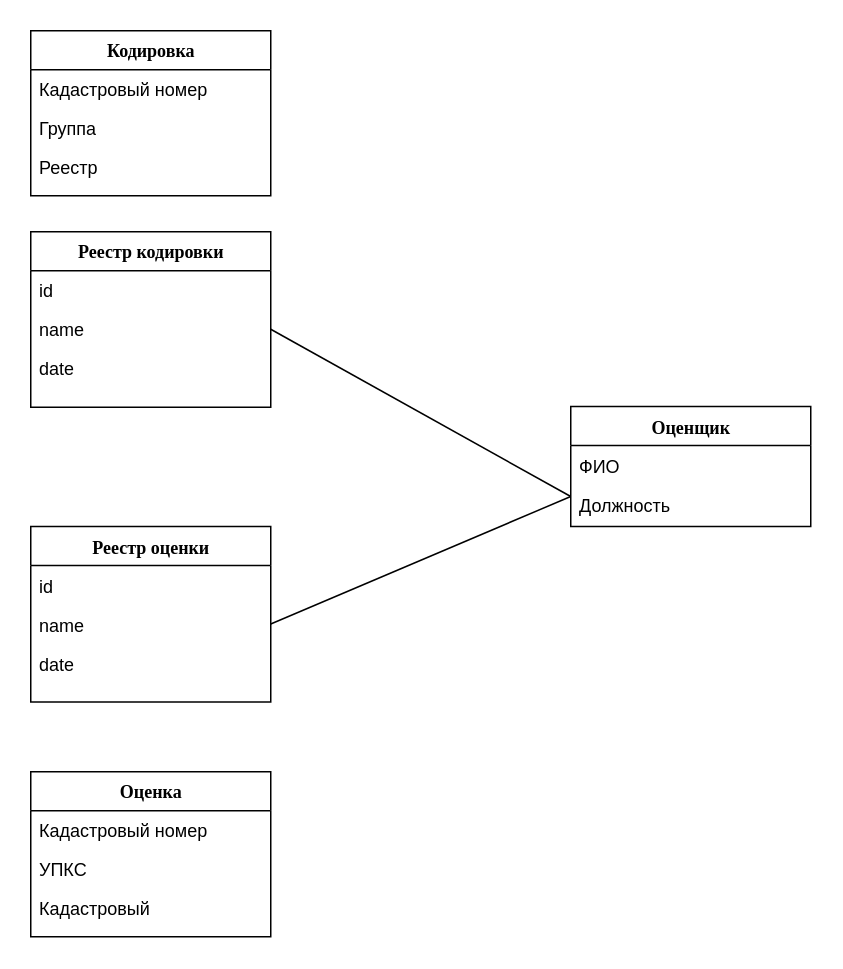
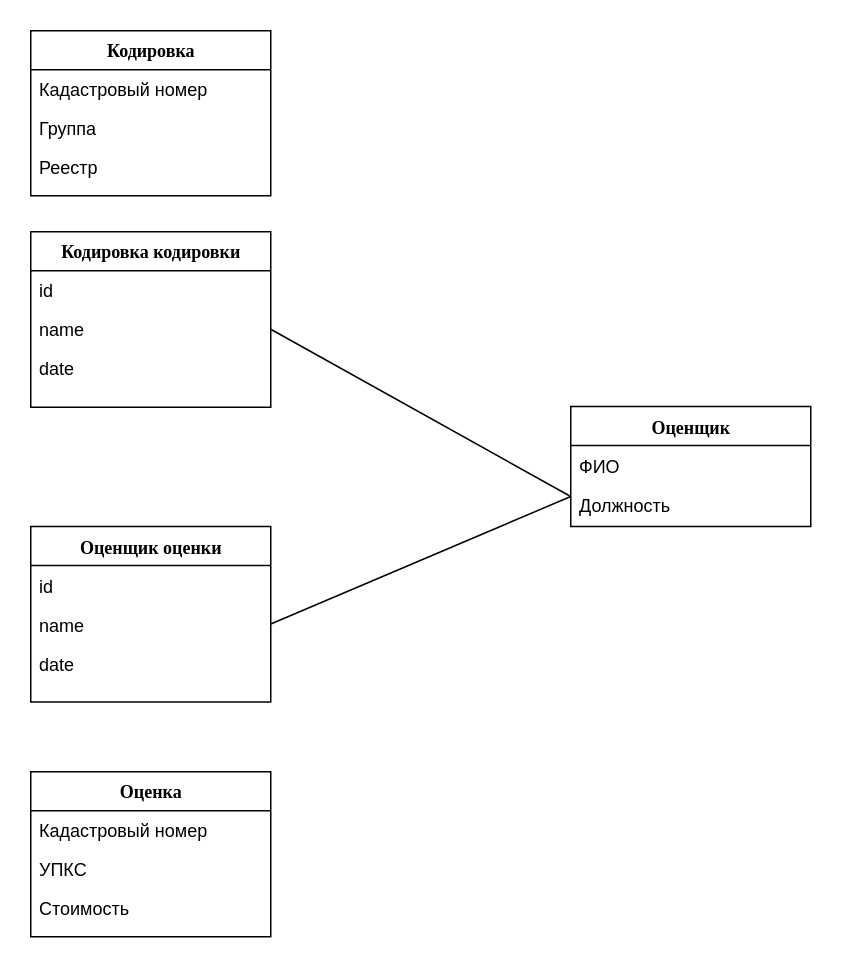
(152, 253) -> (152, 253)
(152, 549) -> (152, 549)
(95, 910) -> (85, 910)
